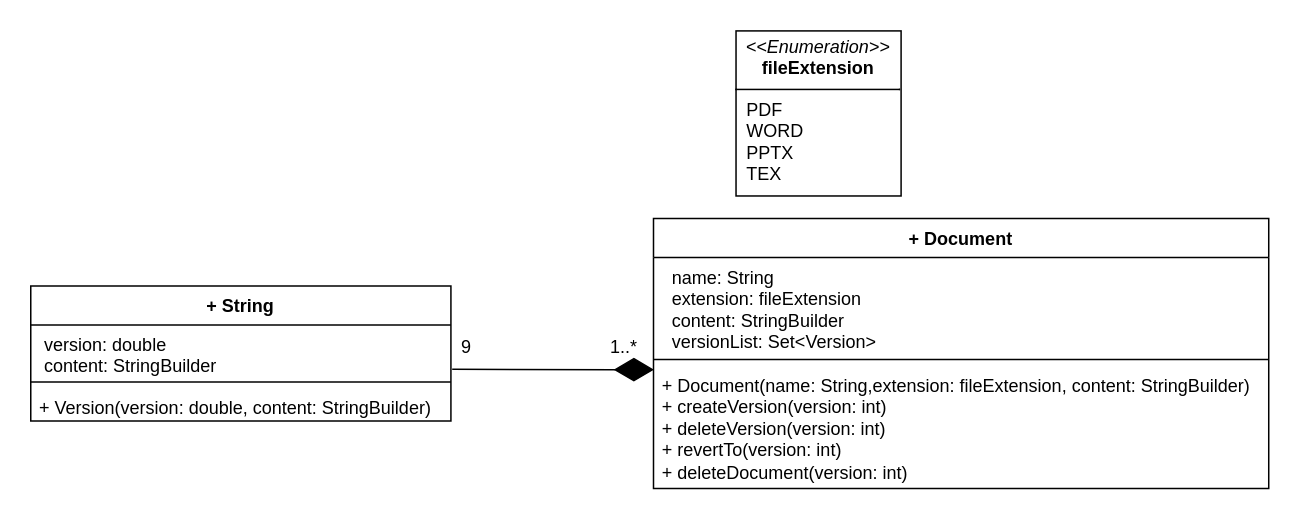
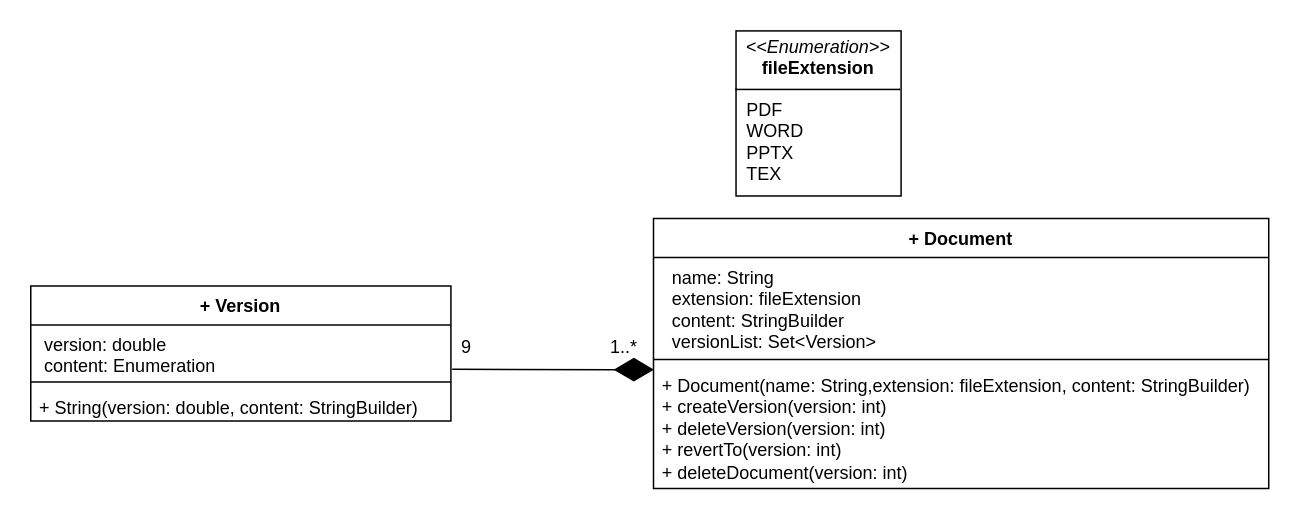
(241, 307) -> (241, 307)
(139, 357) -> (134, 357)
(242, 420) -> (242, 420)
